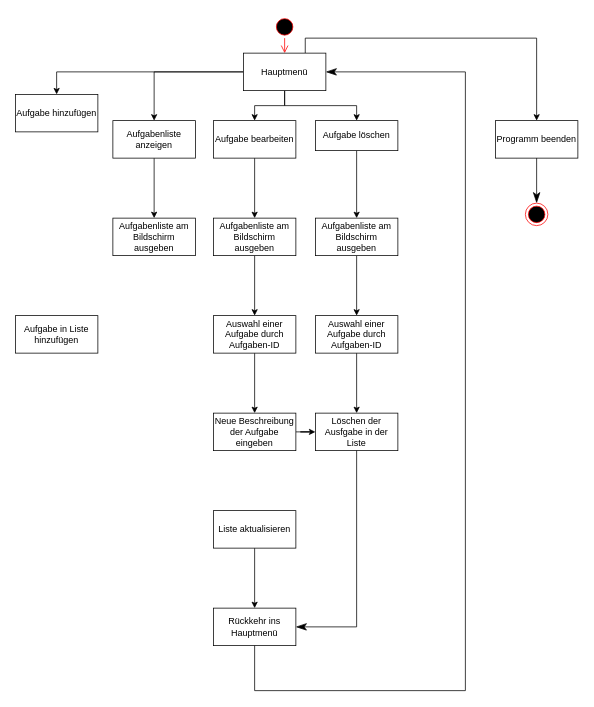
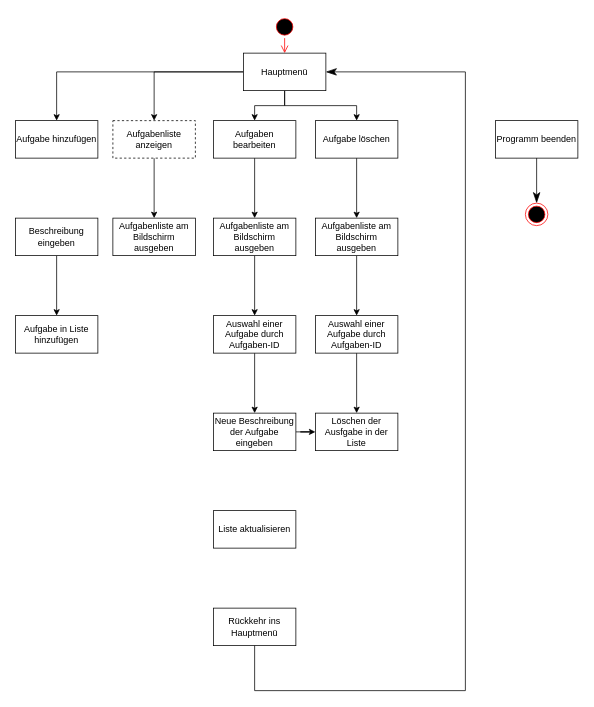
(537, 75) -> none
(57, 113) -> (57, 139)
(357, 135) -> (357, 139)
(154, 139) -> (154, 139)
(255, 139) -> (255, 139)
none -> (57, 237)
none -> (57, 282)
(357, 540) -> none
(255, 575) -> none
